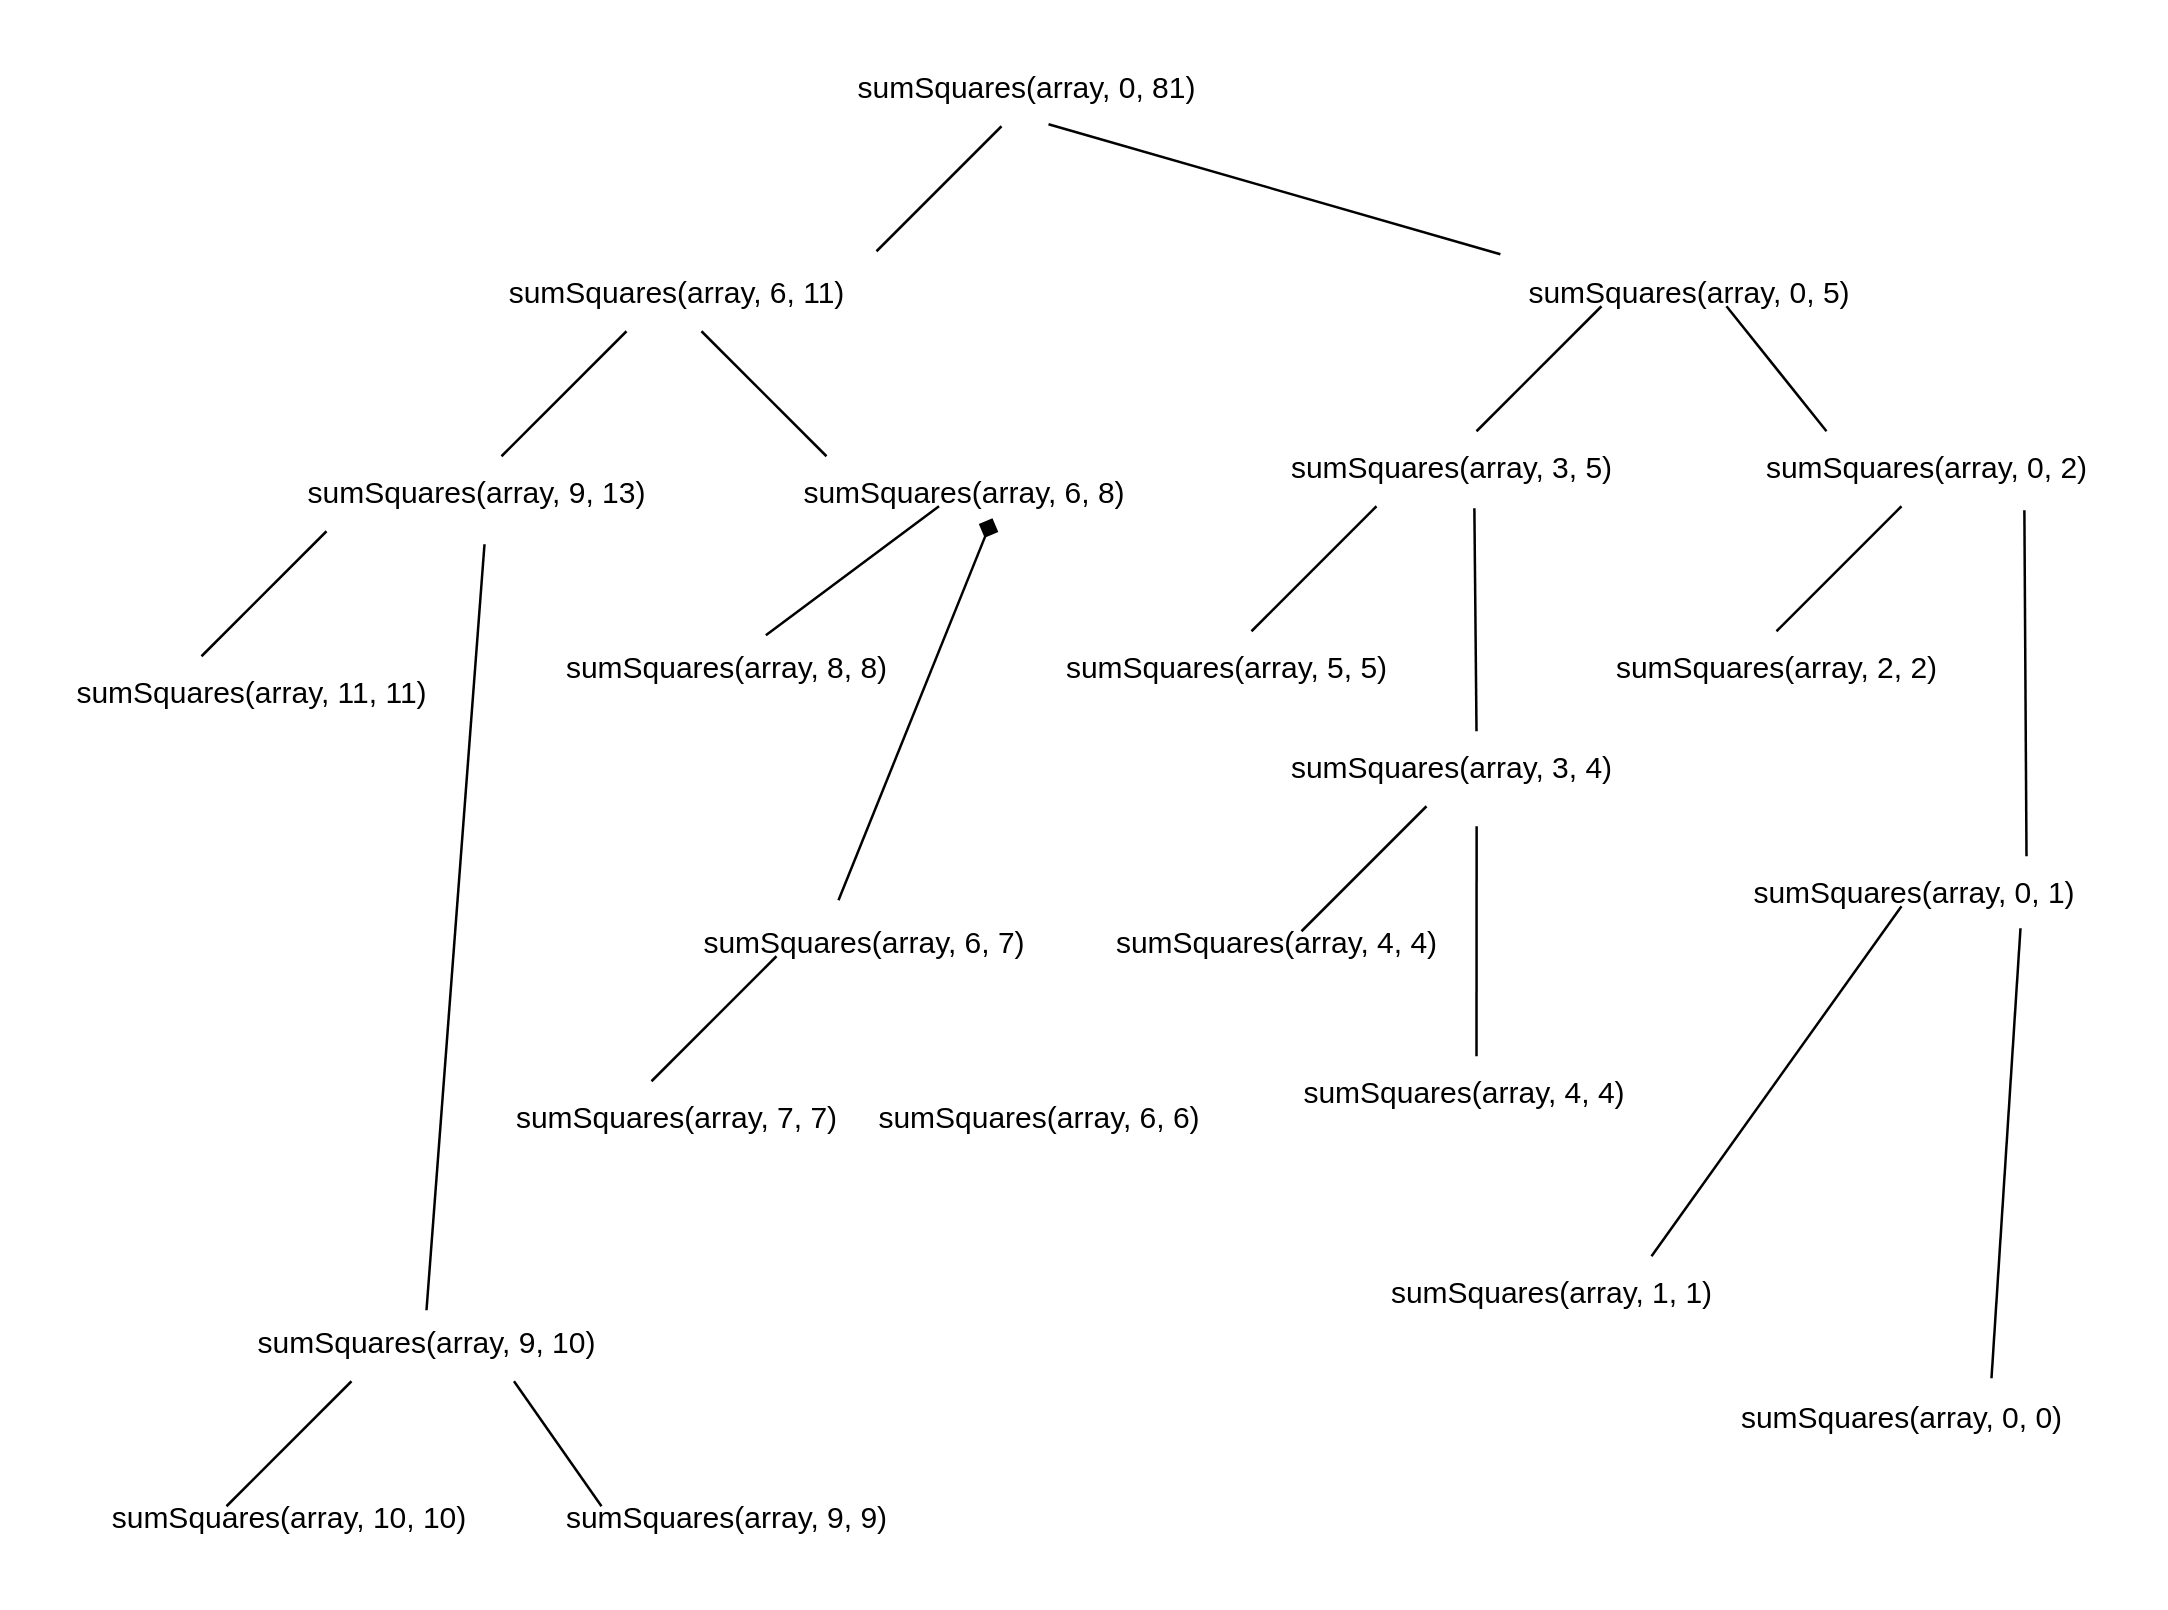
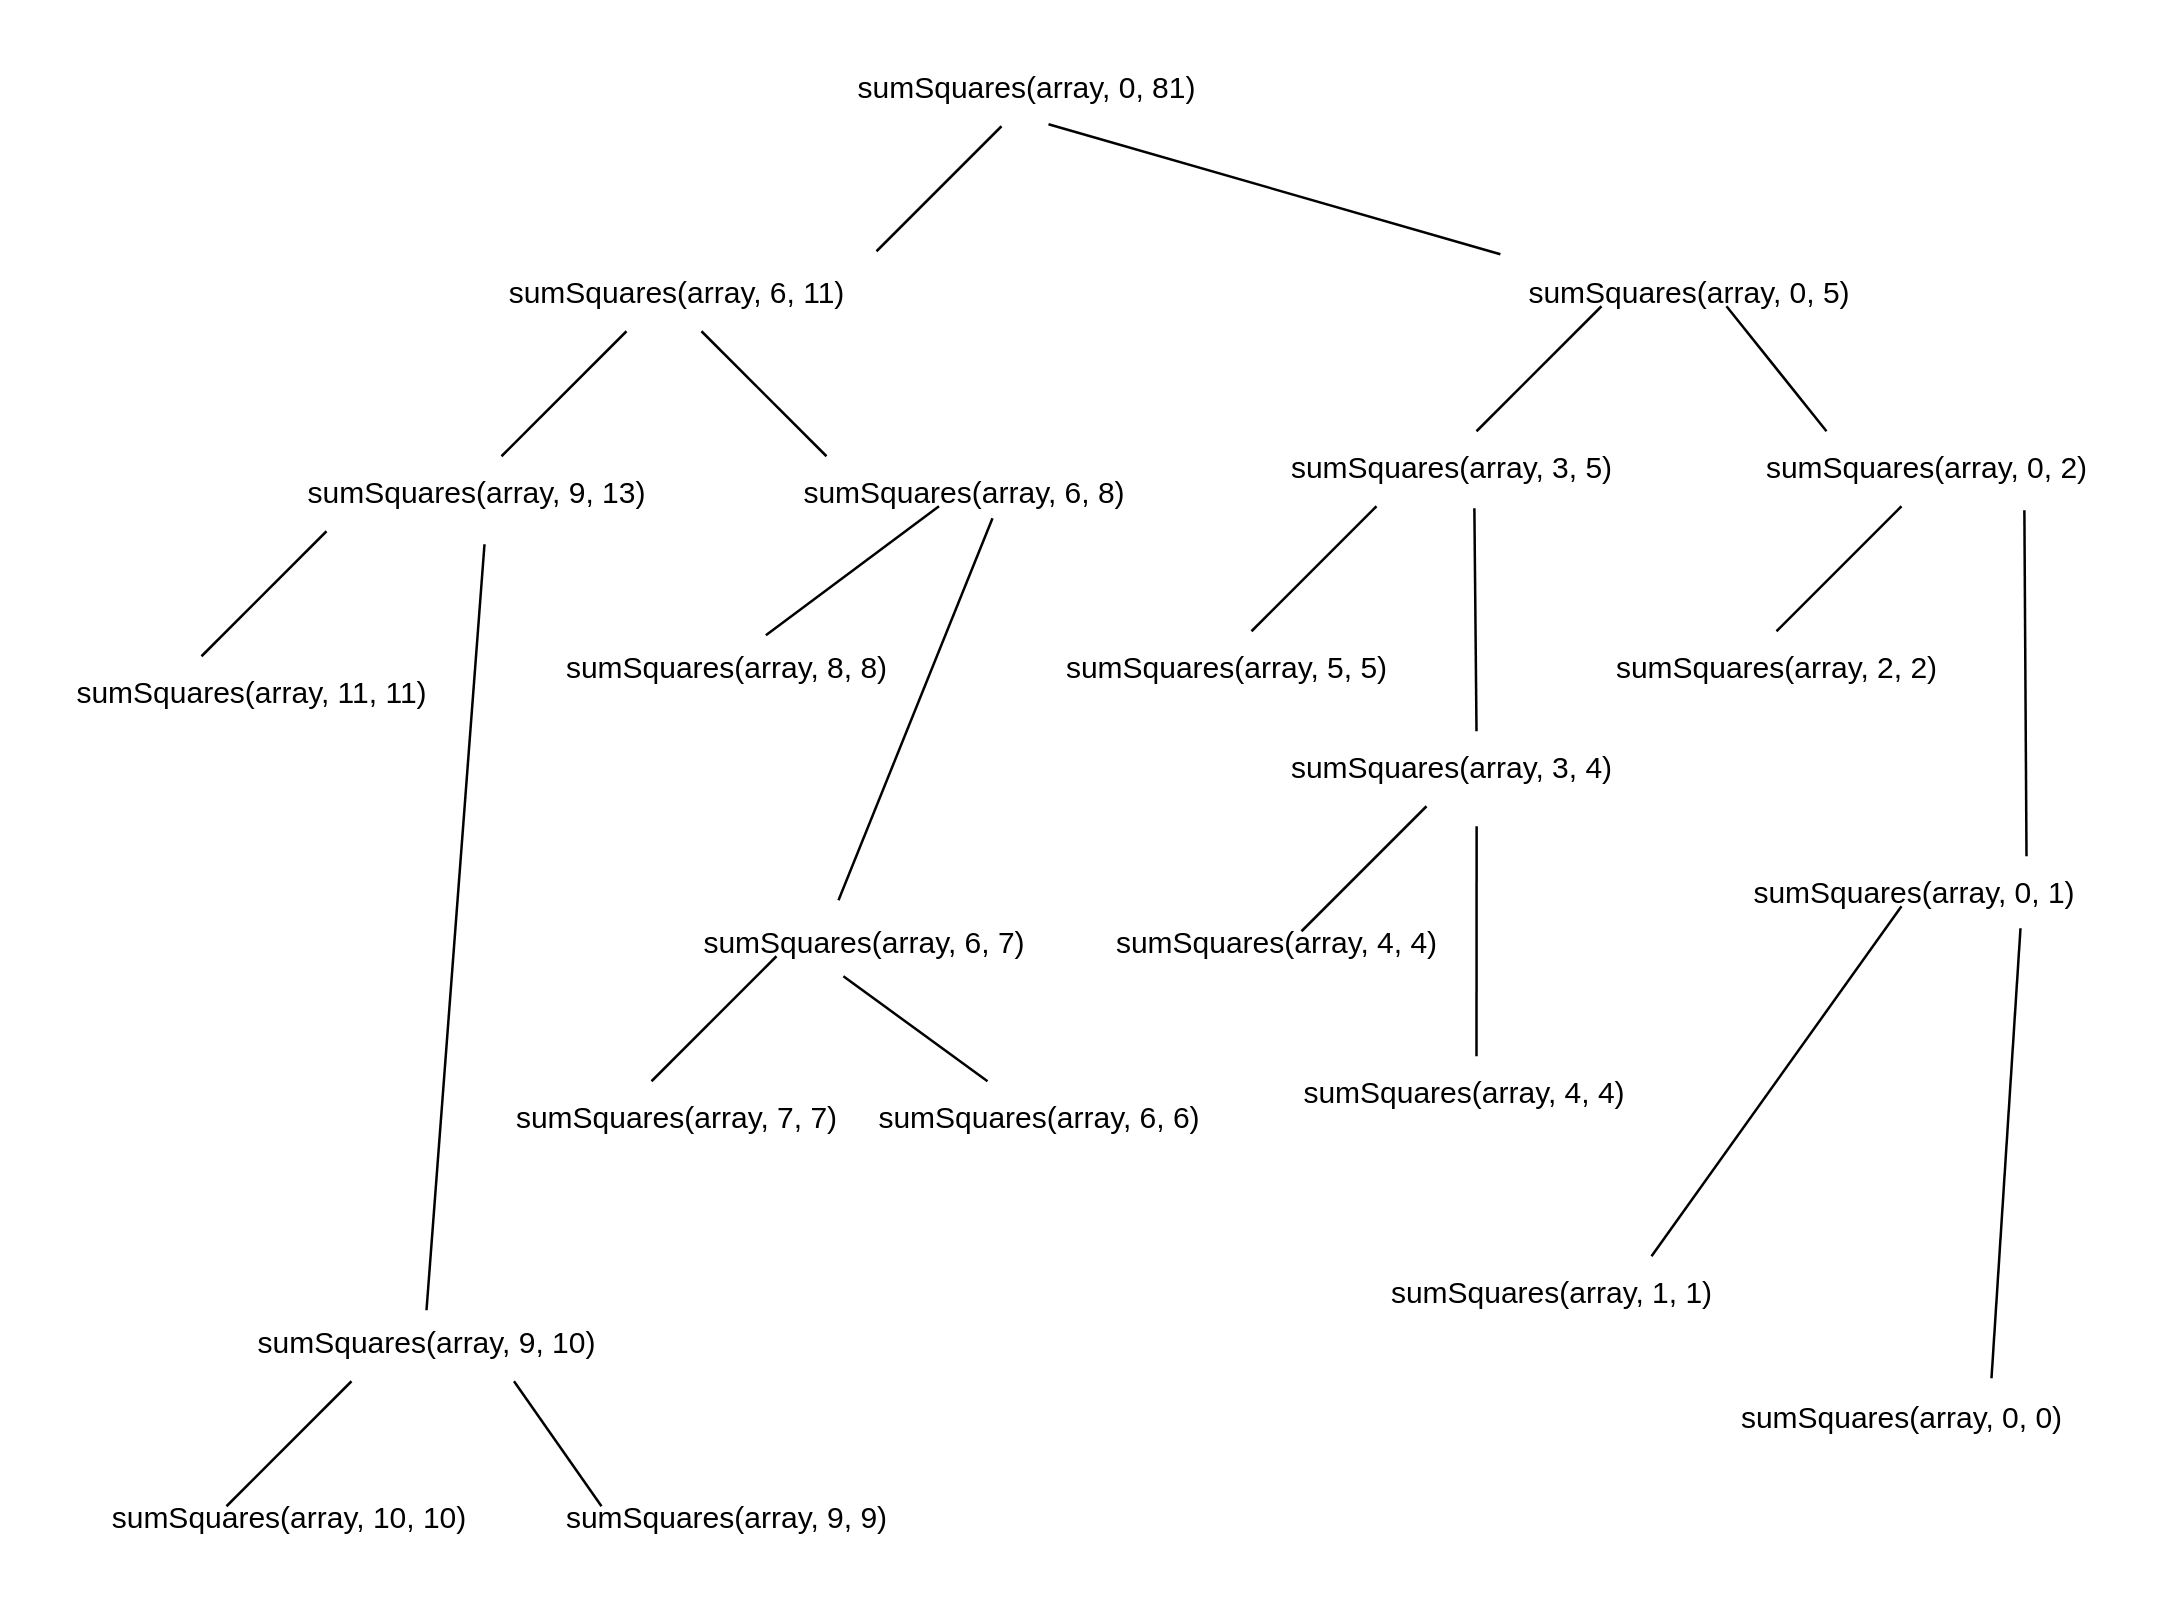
(985, 537) -> (989, 528)
none -> (915, 1029)
